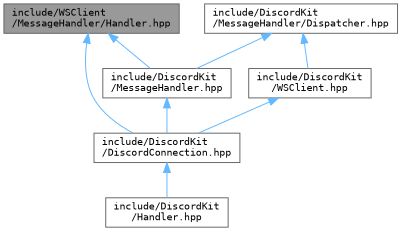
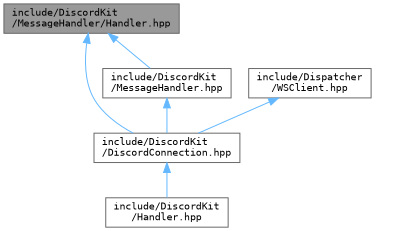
(92, 19) -> (92, 19)
(301, 19) -> none
(310, 83) -> (310, 83)
